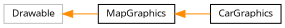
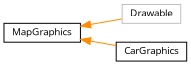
(86, 14) -> (106, 22)
